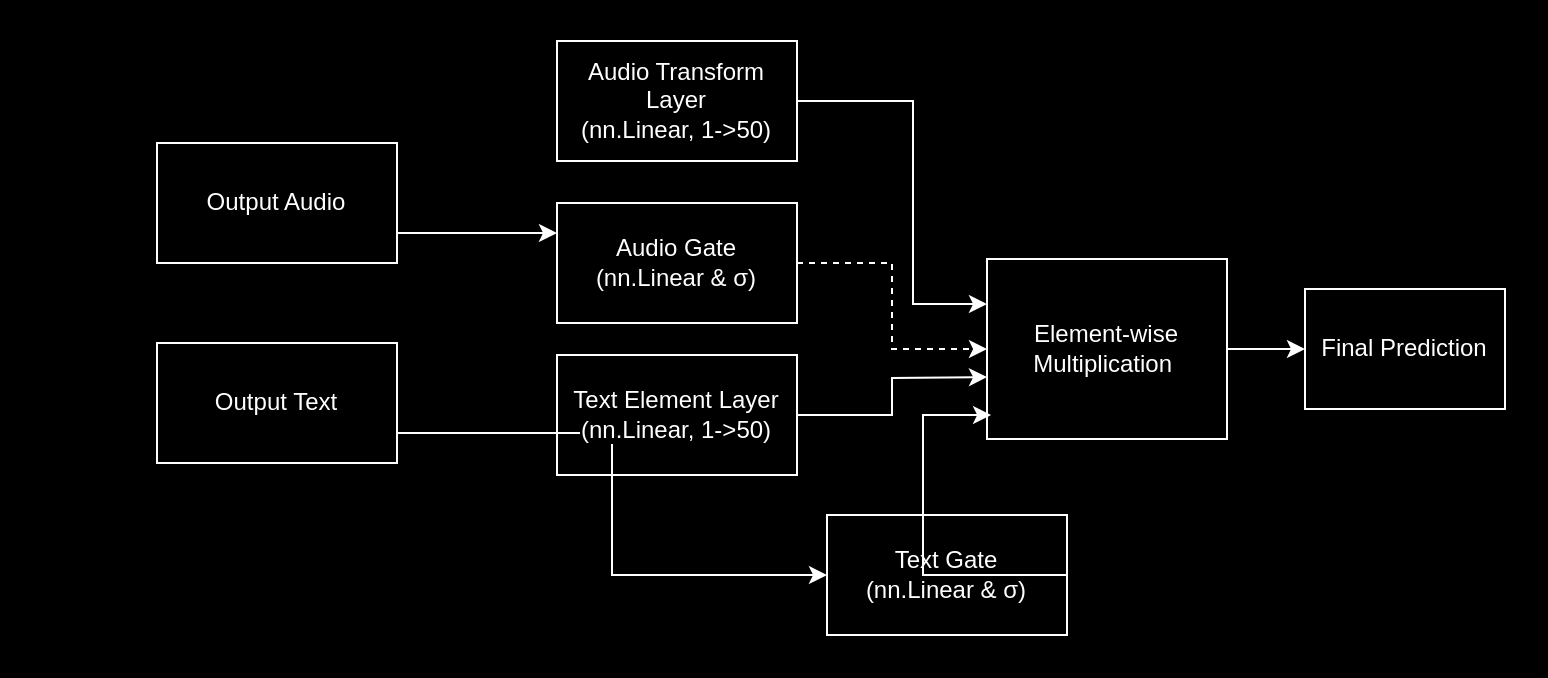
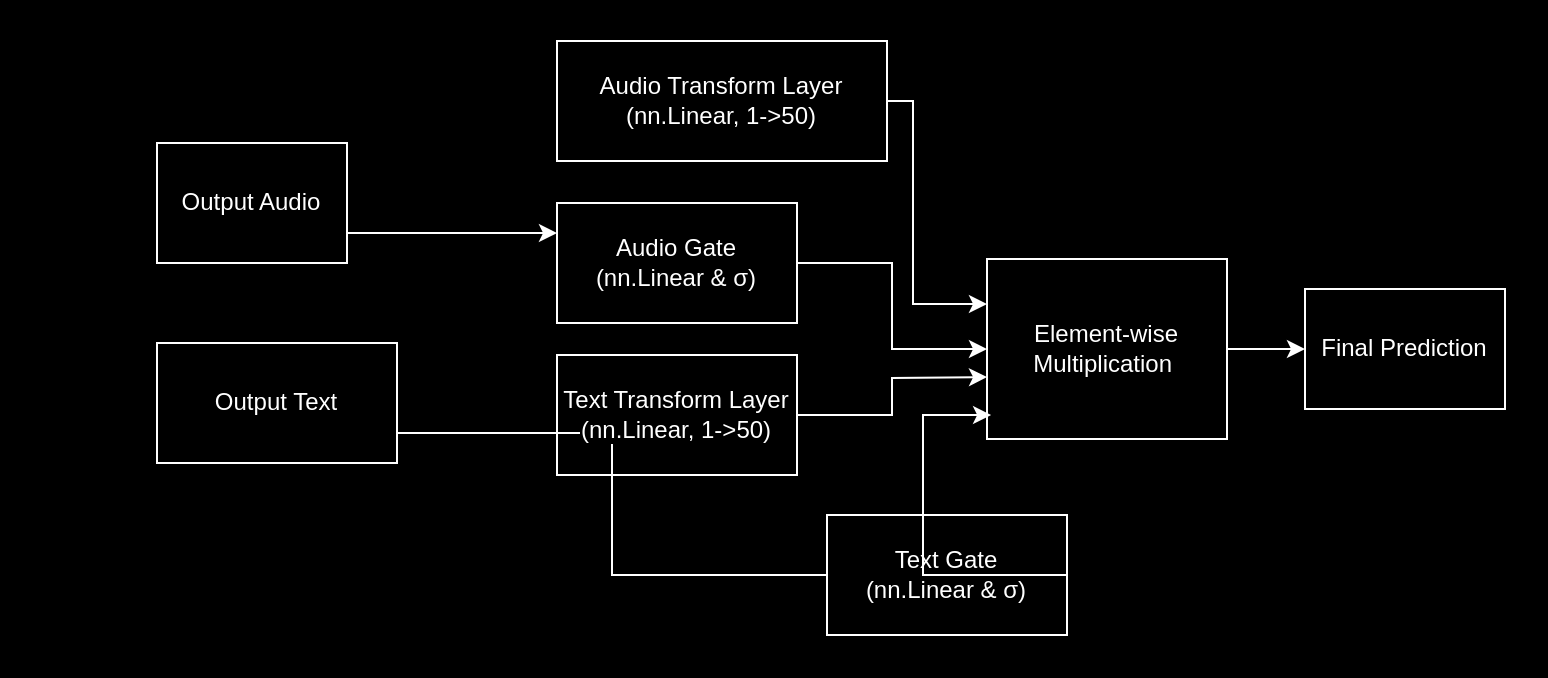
(677, 101) -> (722, 101)
(277, 203) -> (252, 203)
(892, 301) -> (892, 301)
(677, 415) -> (677, 415)
(812, 575) -> (817, 575)
